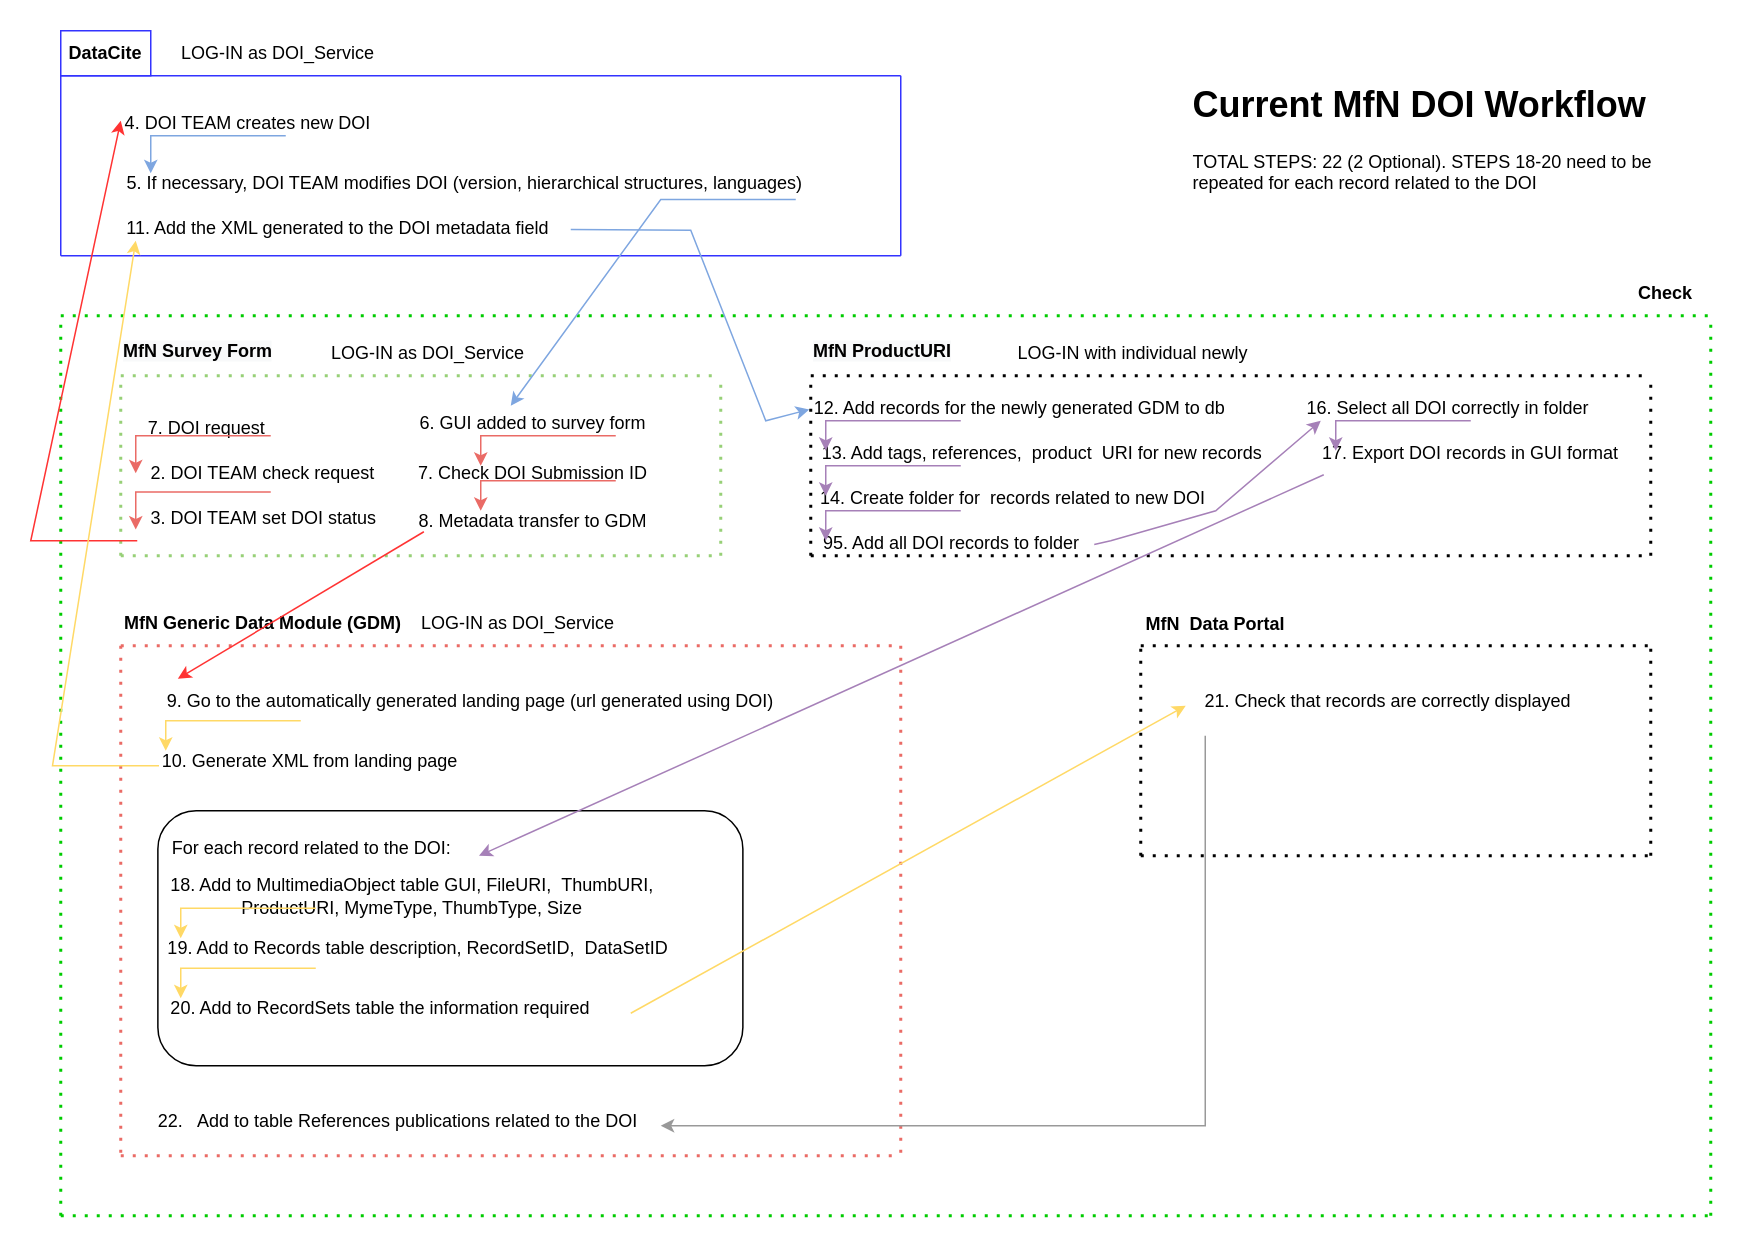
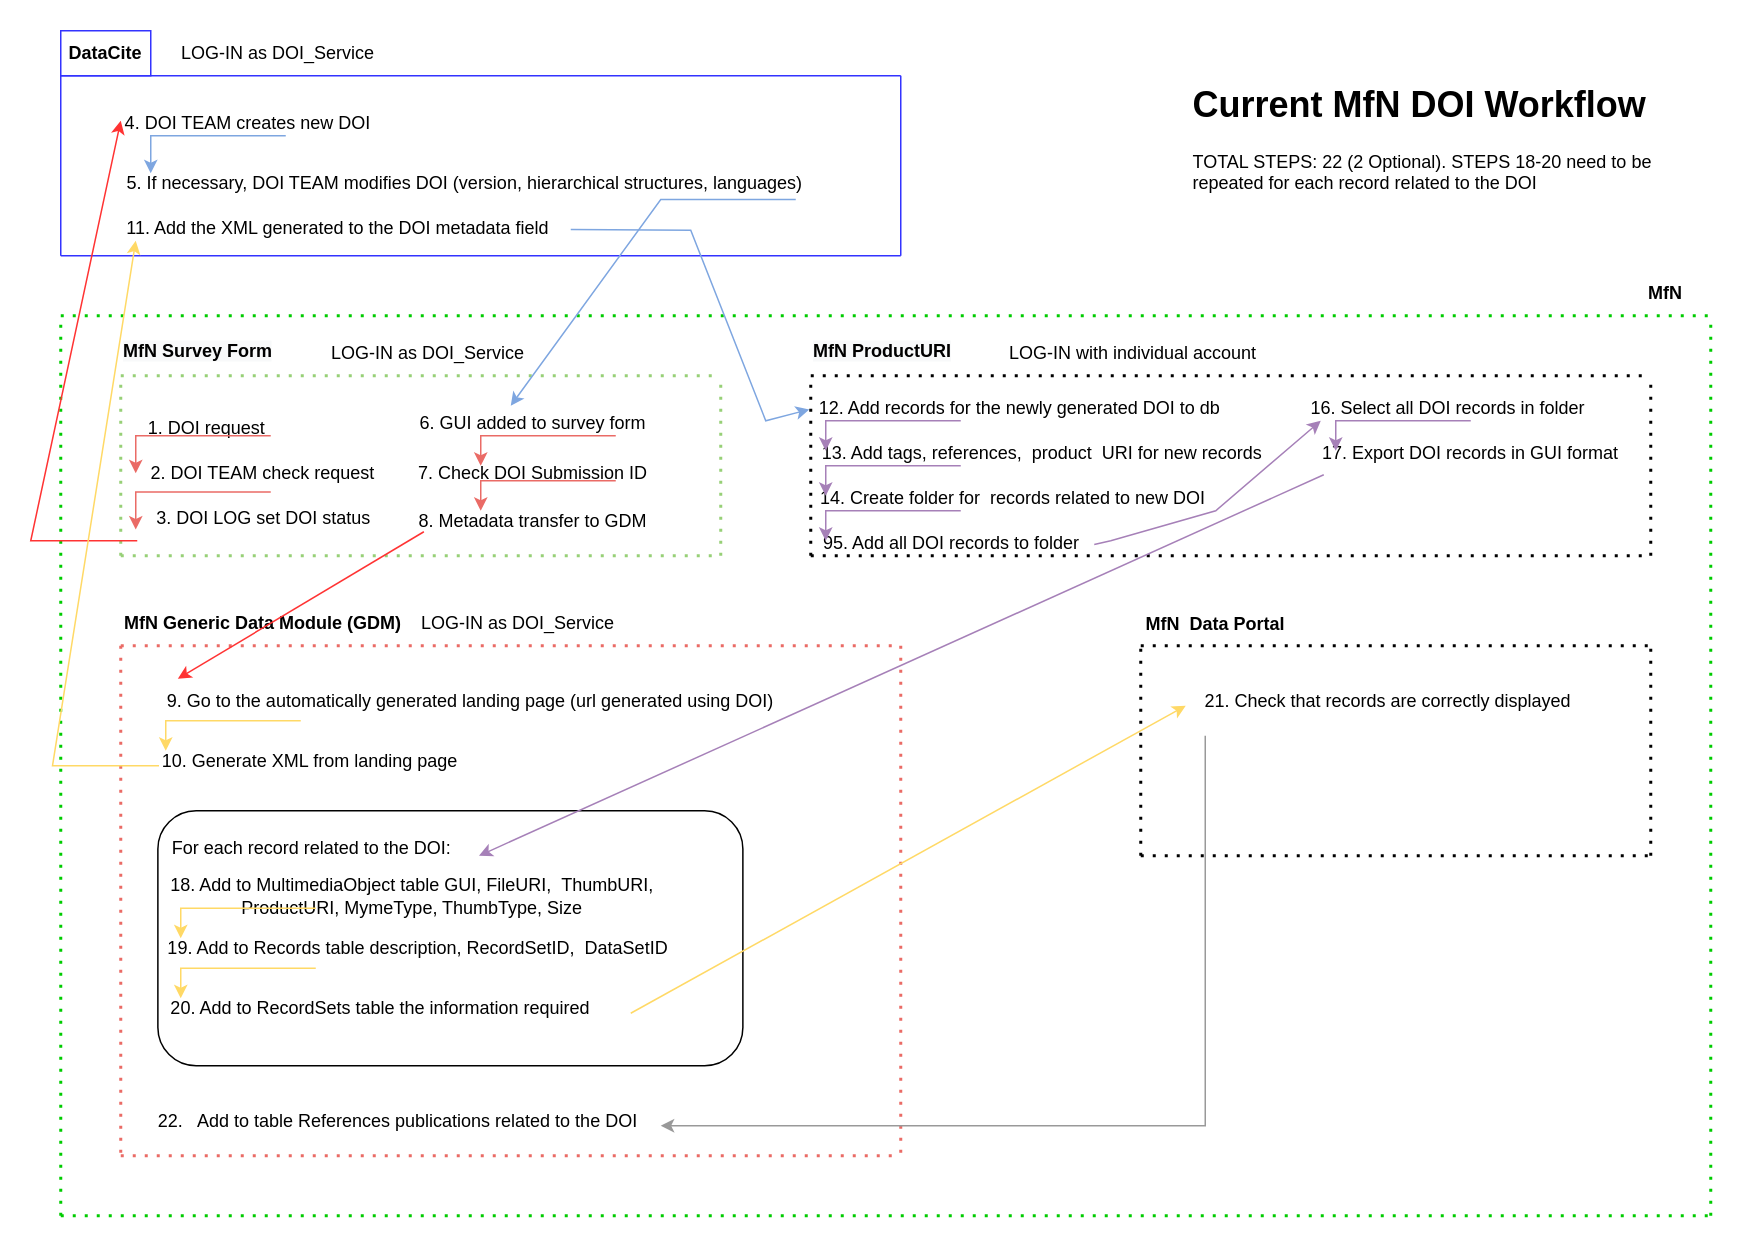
(1666, 293) -> (1666, 293)
(1133, 353) -> (1133, 353)
(1020, 409) -> (1020, 409)
(1448, 409) -> (1448, 409)
(207, 428) -> (207, 428)
(264, 518) -> (264, 518)
